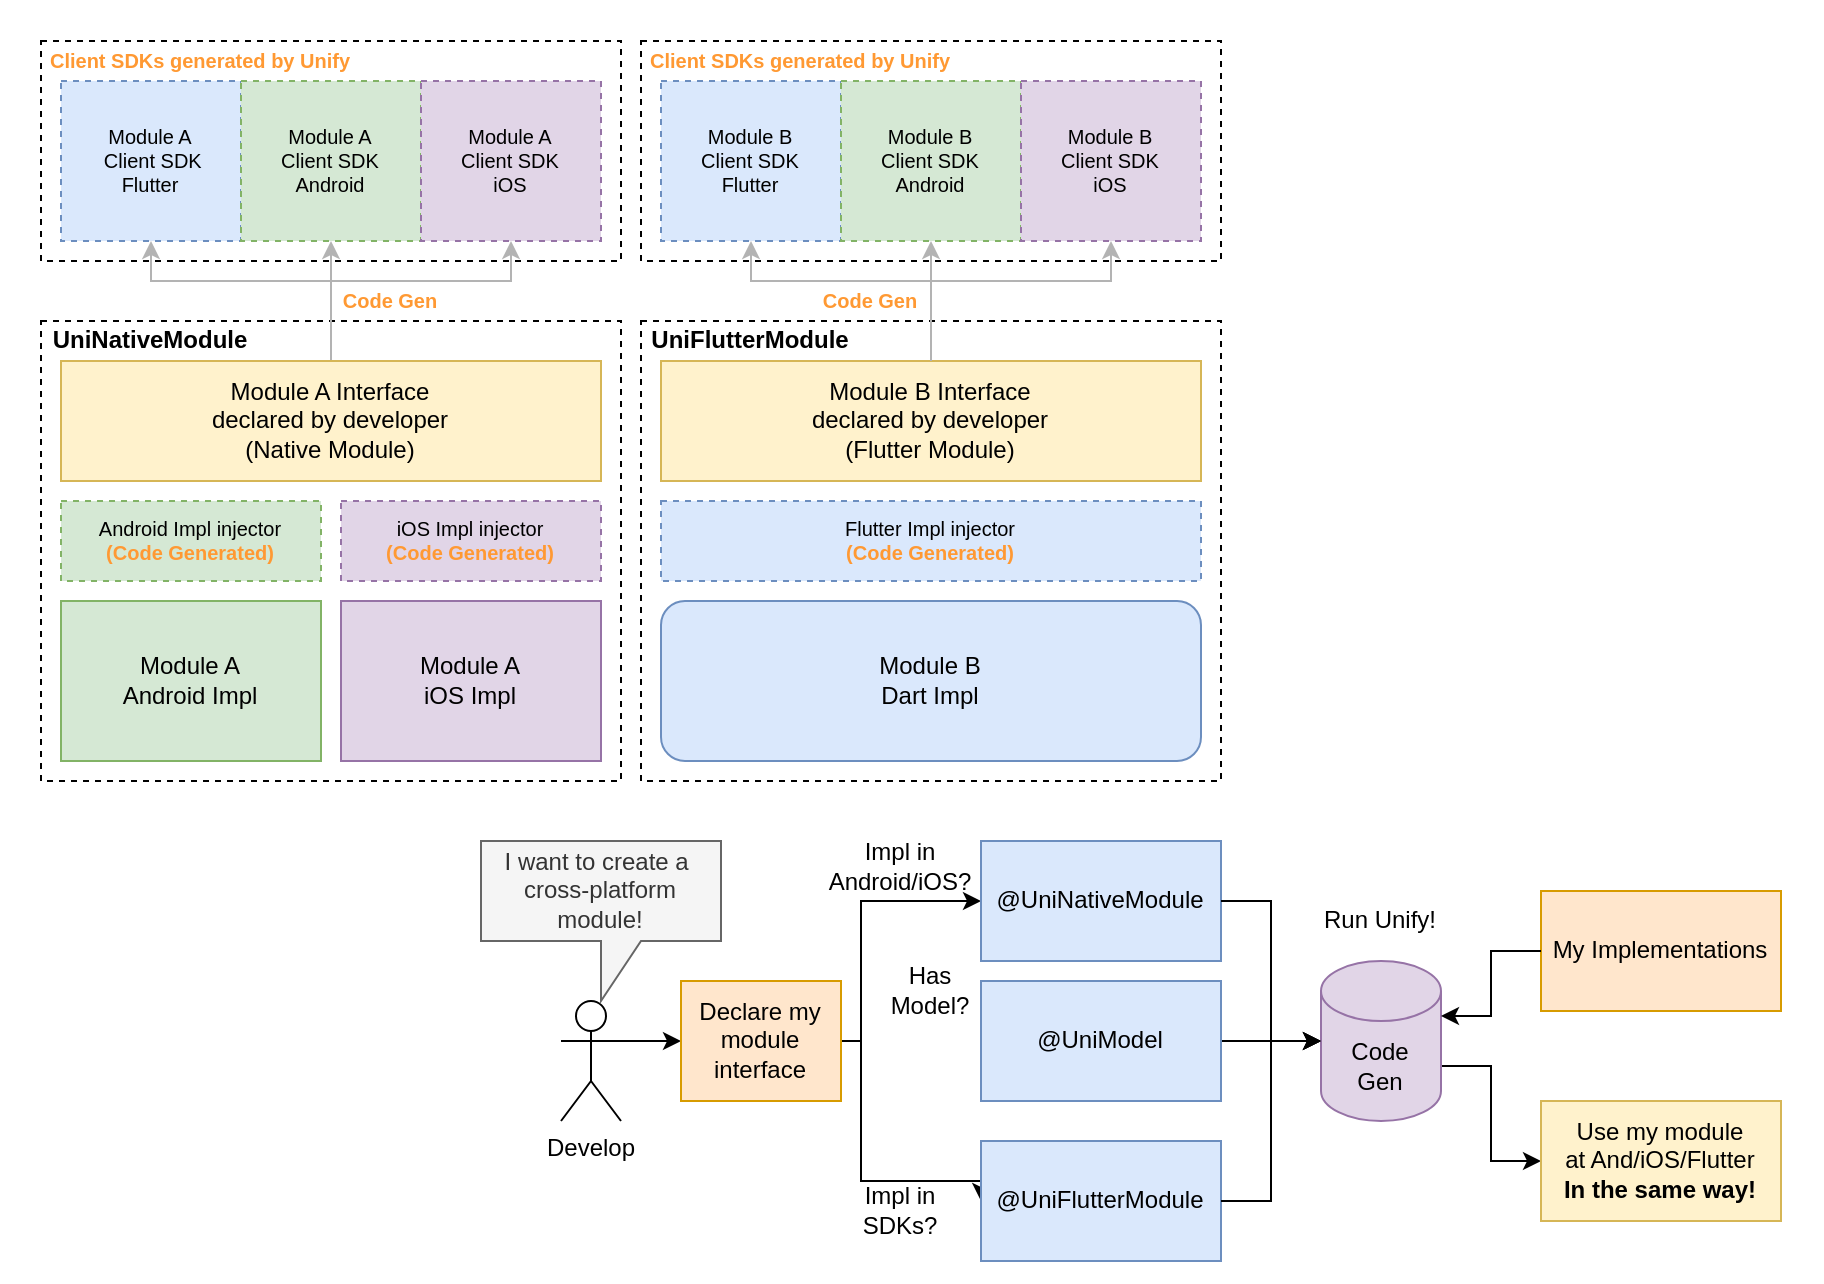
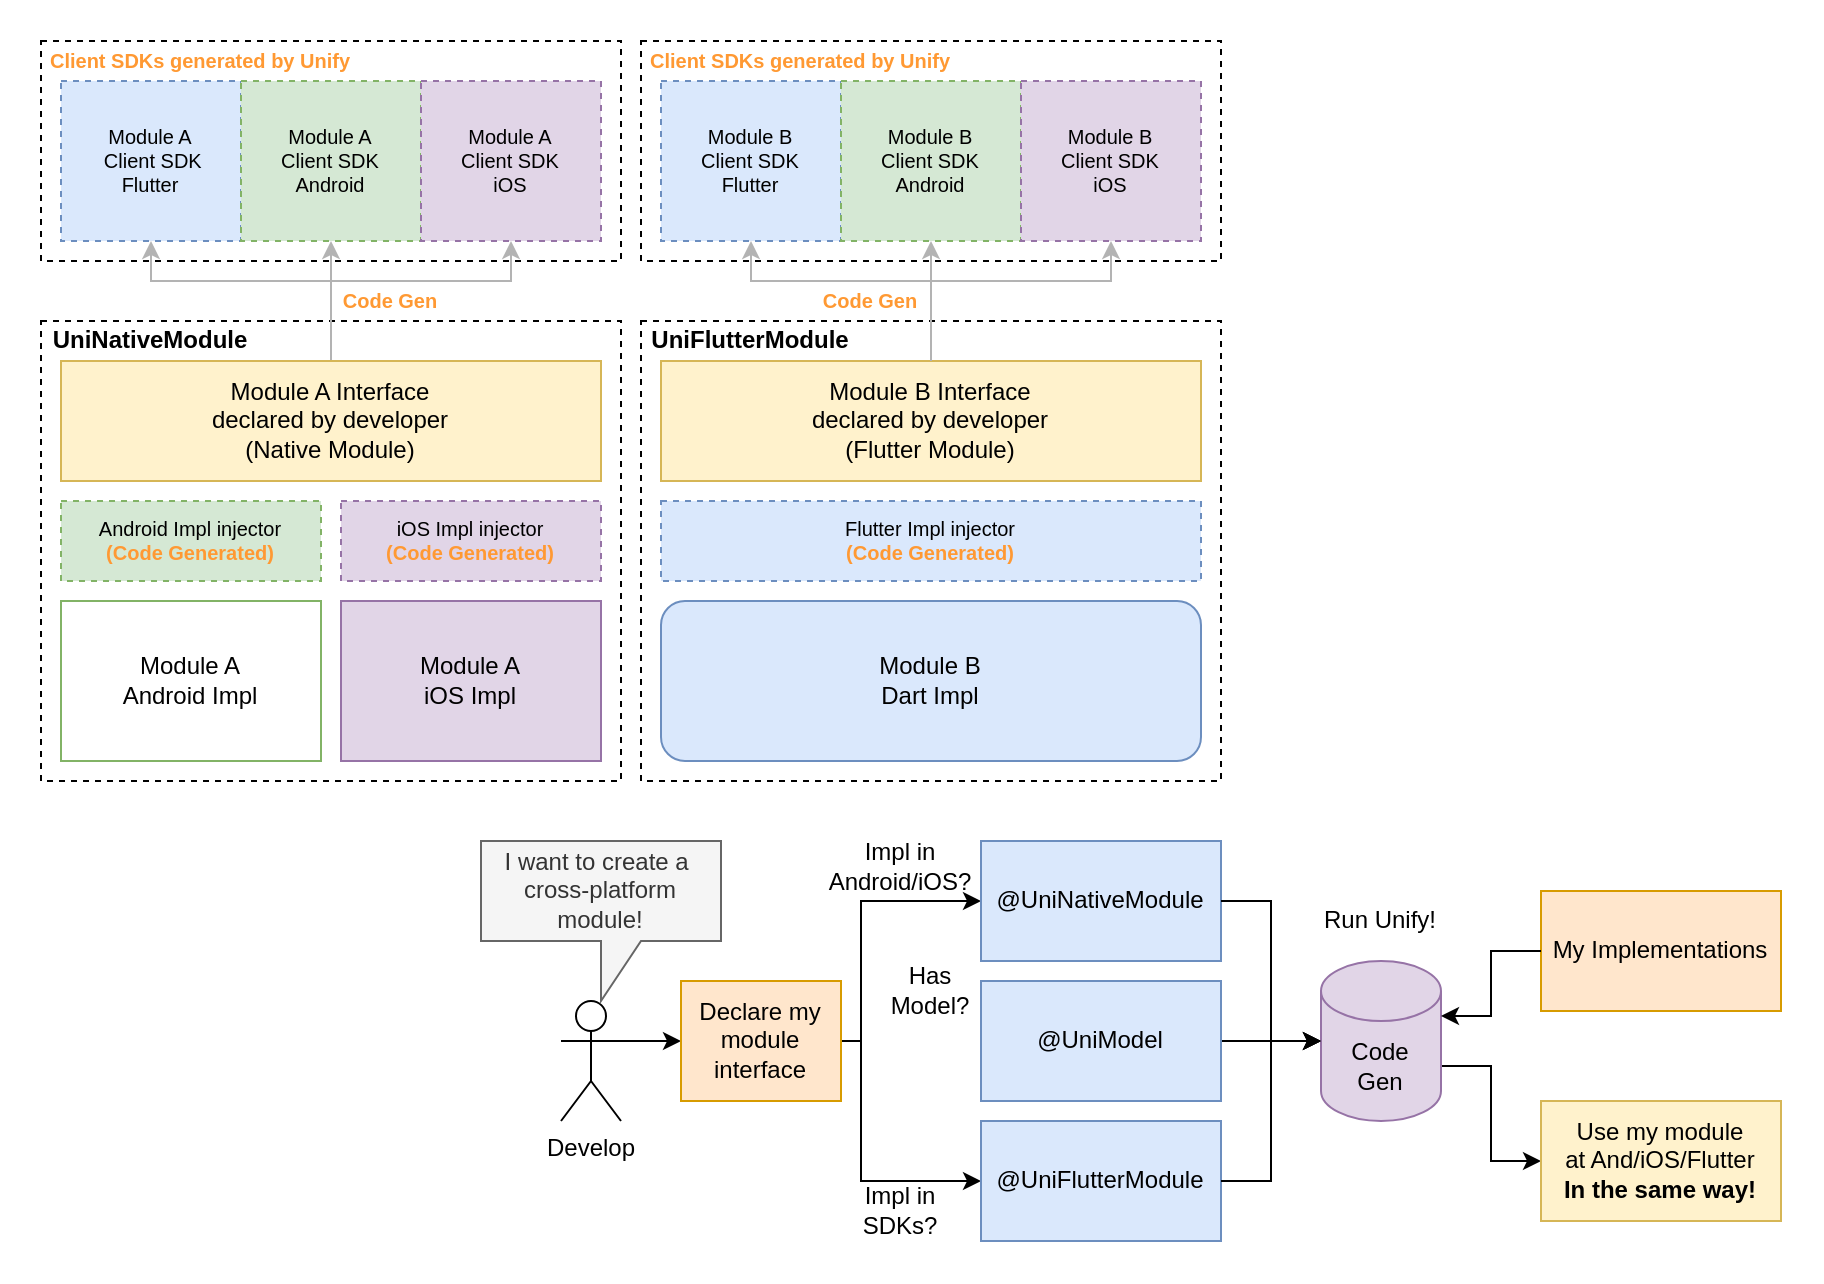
(191, 681) -> (191, 681)
(1101, 1201) -> (1101, 1181)
